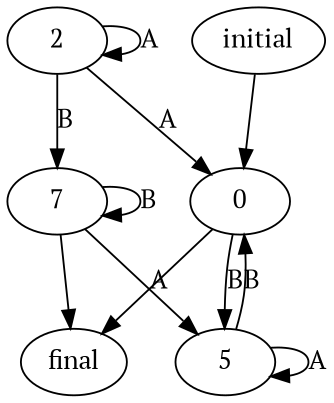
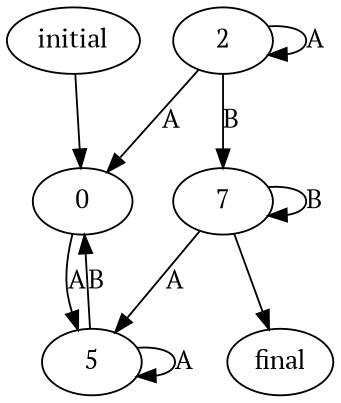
(164, 275) -> none
(236, 282) -> (77, 282)
